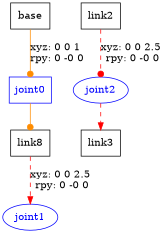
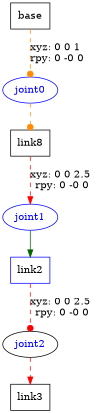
(101, 16) -> (30, 270)
(30, 50) -> (30, 50)
(30, 90) -> (30, 90)
(101, 90) -> (30, 344)
(30, 114) -> (30, 114)
none -> (30, 240)
